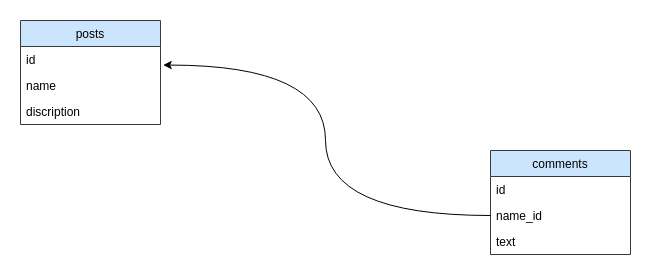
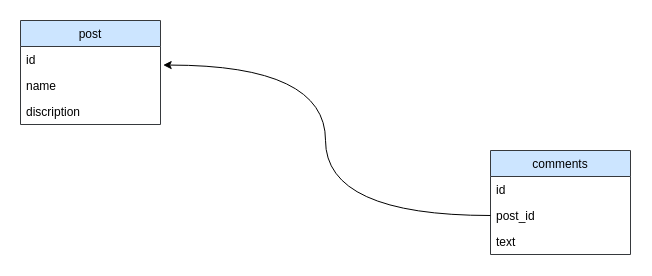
(90, 34) -> (90, 34)
(518, 216) -> (518, 216)
